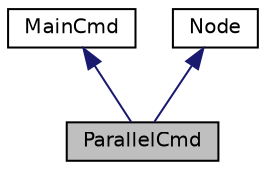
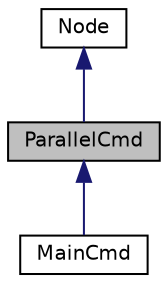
(113, 94) -> (84, 209)
